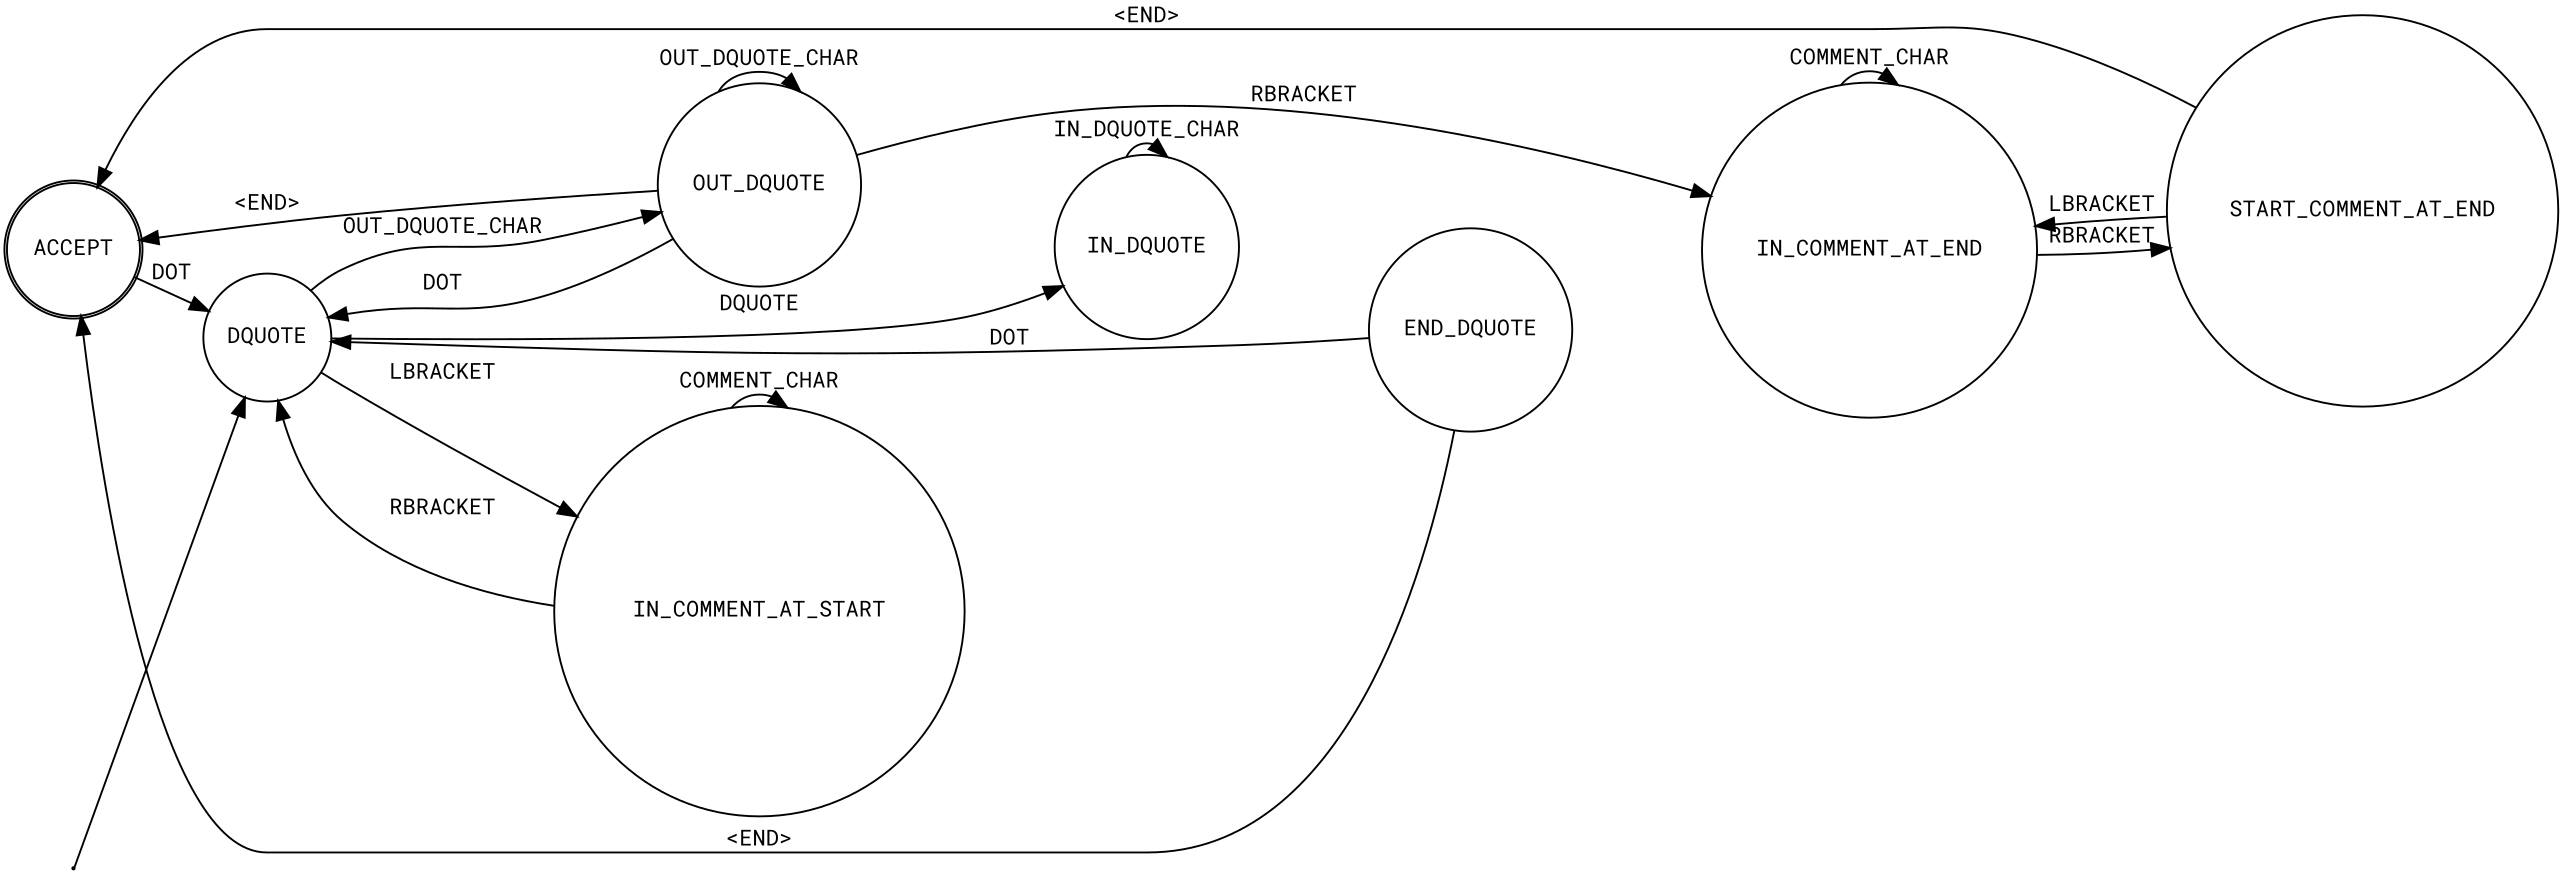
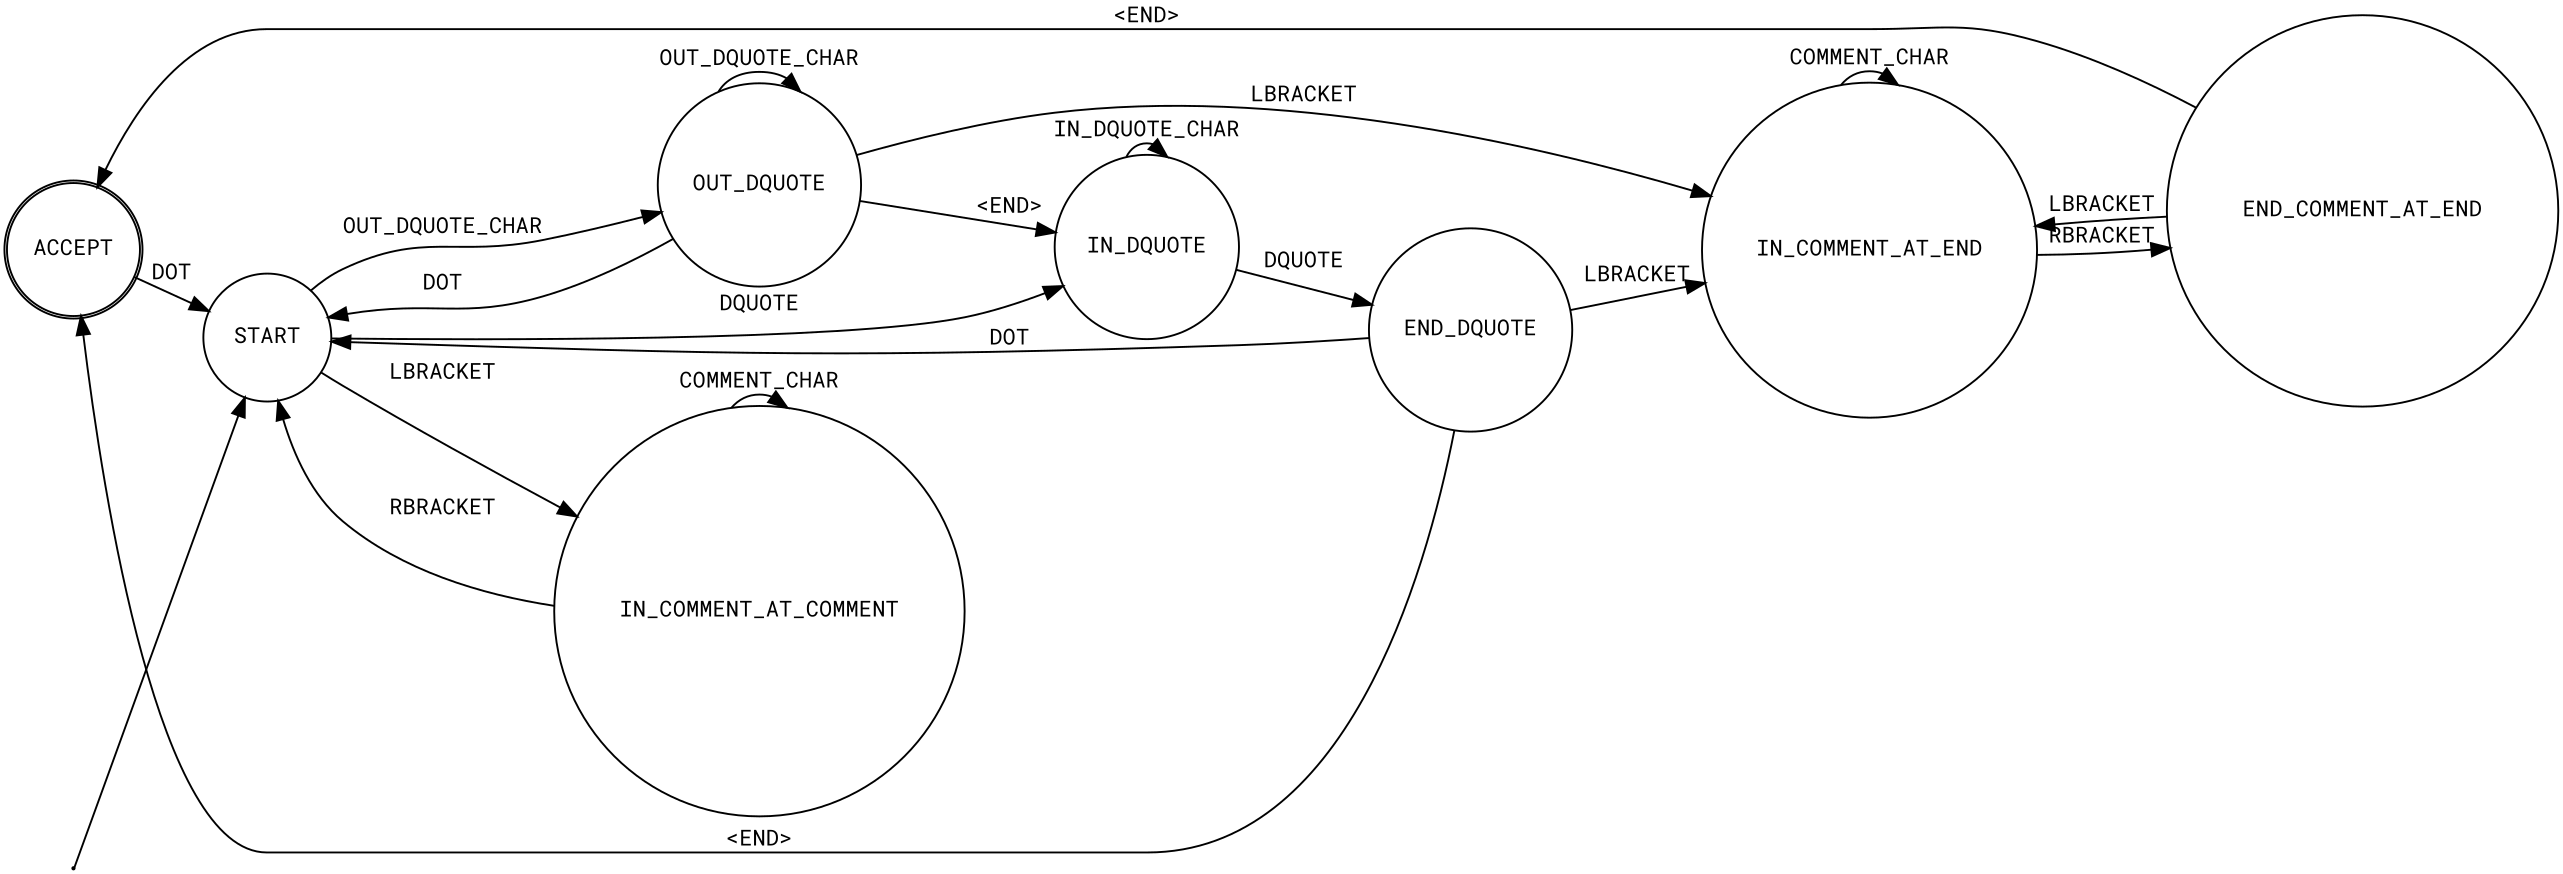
(1304, 96) -> (1304, 96)
(408, 209) -> (948, 215)
(2363, 211) -> (2363, 211)
none -> (1295, 285)
none -> (1628, 298)
(267, 338) -> (267, 338)
(759, 611) -> (759, 611)
